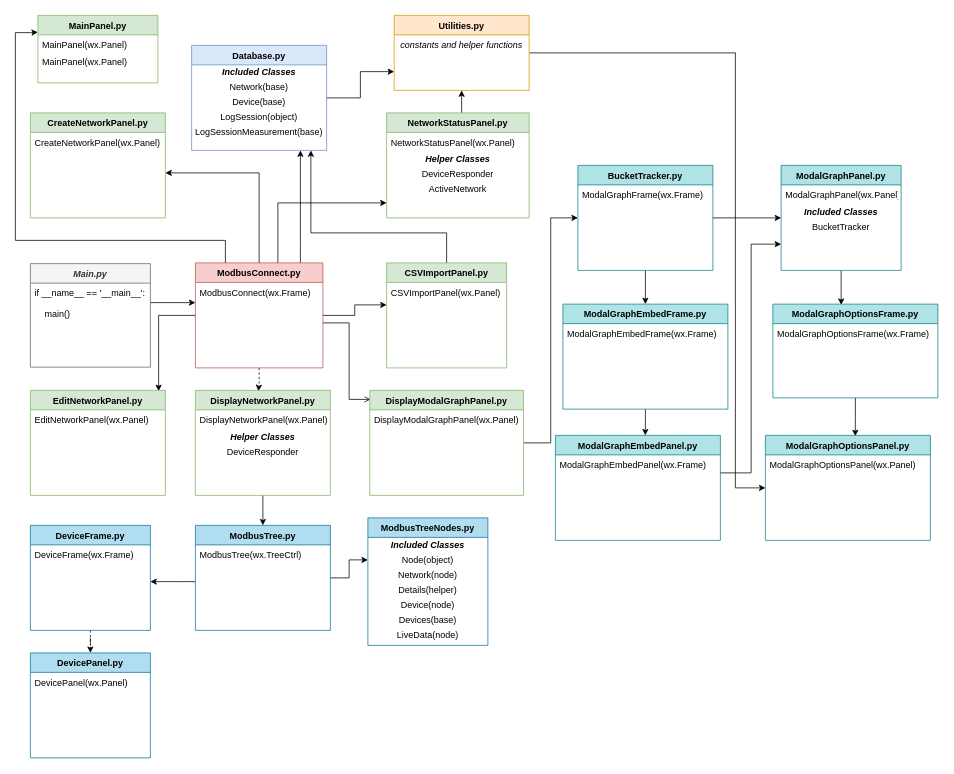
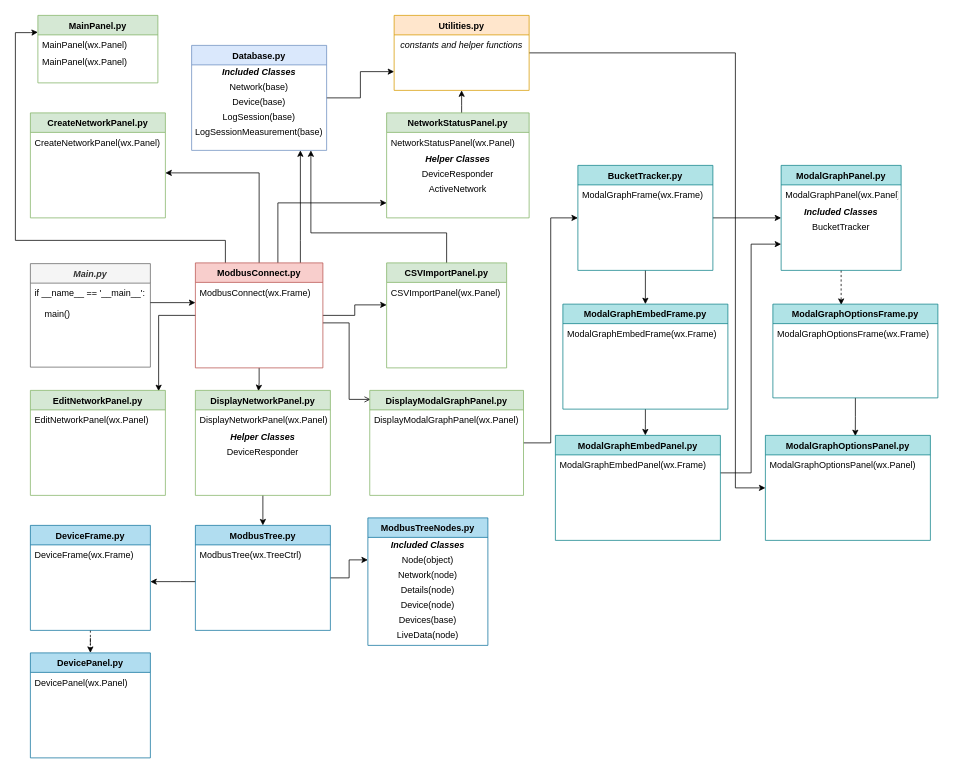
(259, 117) -> (259, 117)
(841, 285) -> (841, 285)
(259, 377) -> (259, 377)
(428, 590) -> (428, 590)
